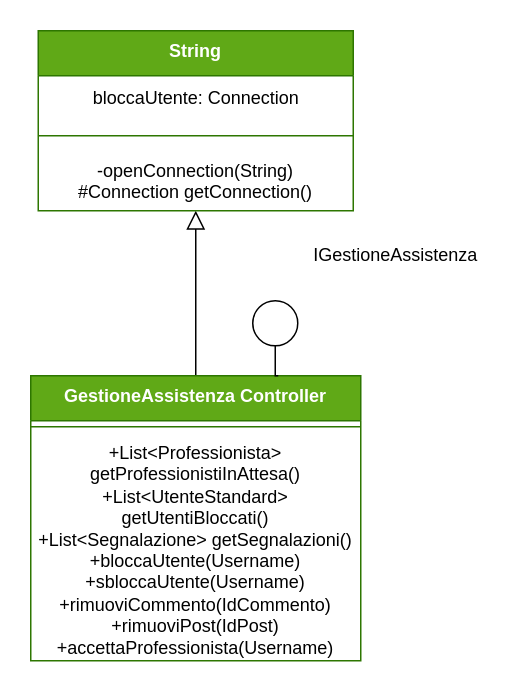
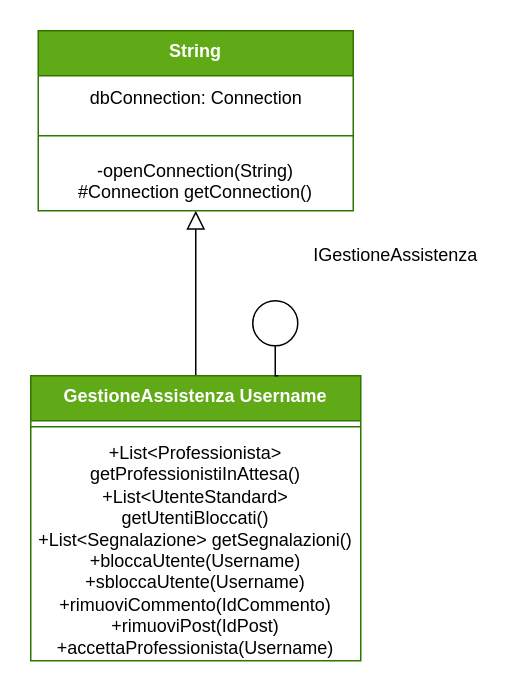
(197, 98) -> (197, 98)
(196, 397) -> (196, 397)
